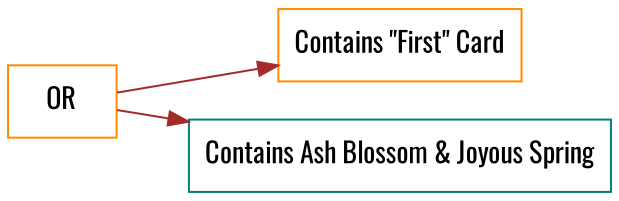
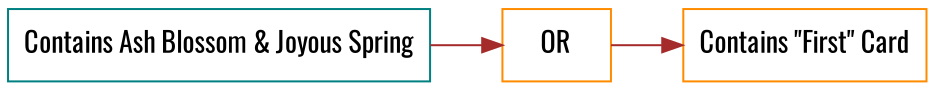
(143, 114) -> (456, 45)
